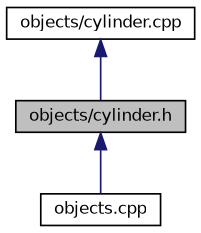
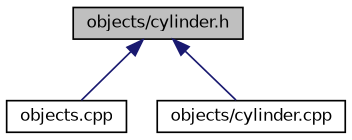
(101, 79) -> (211, 76)
